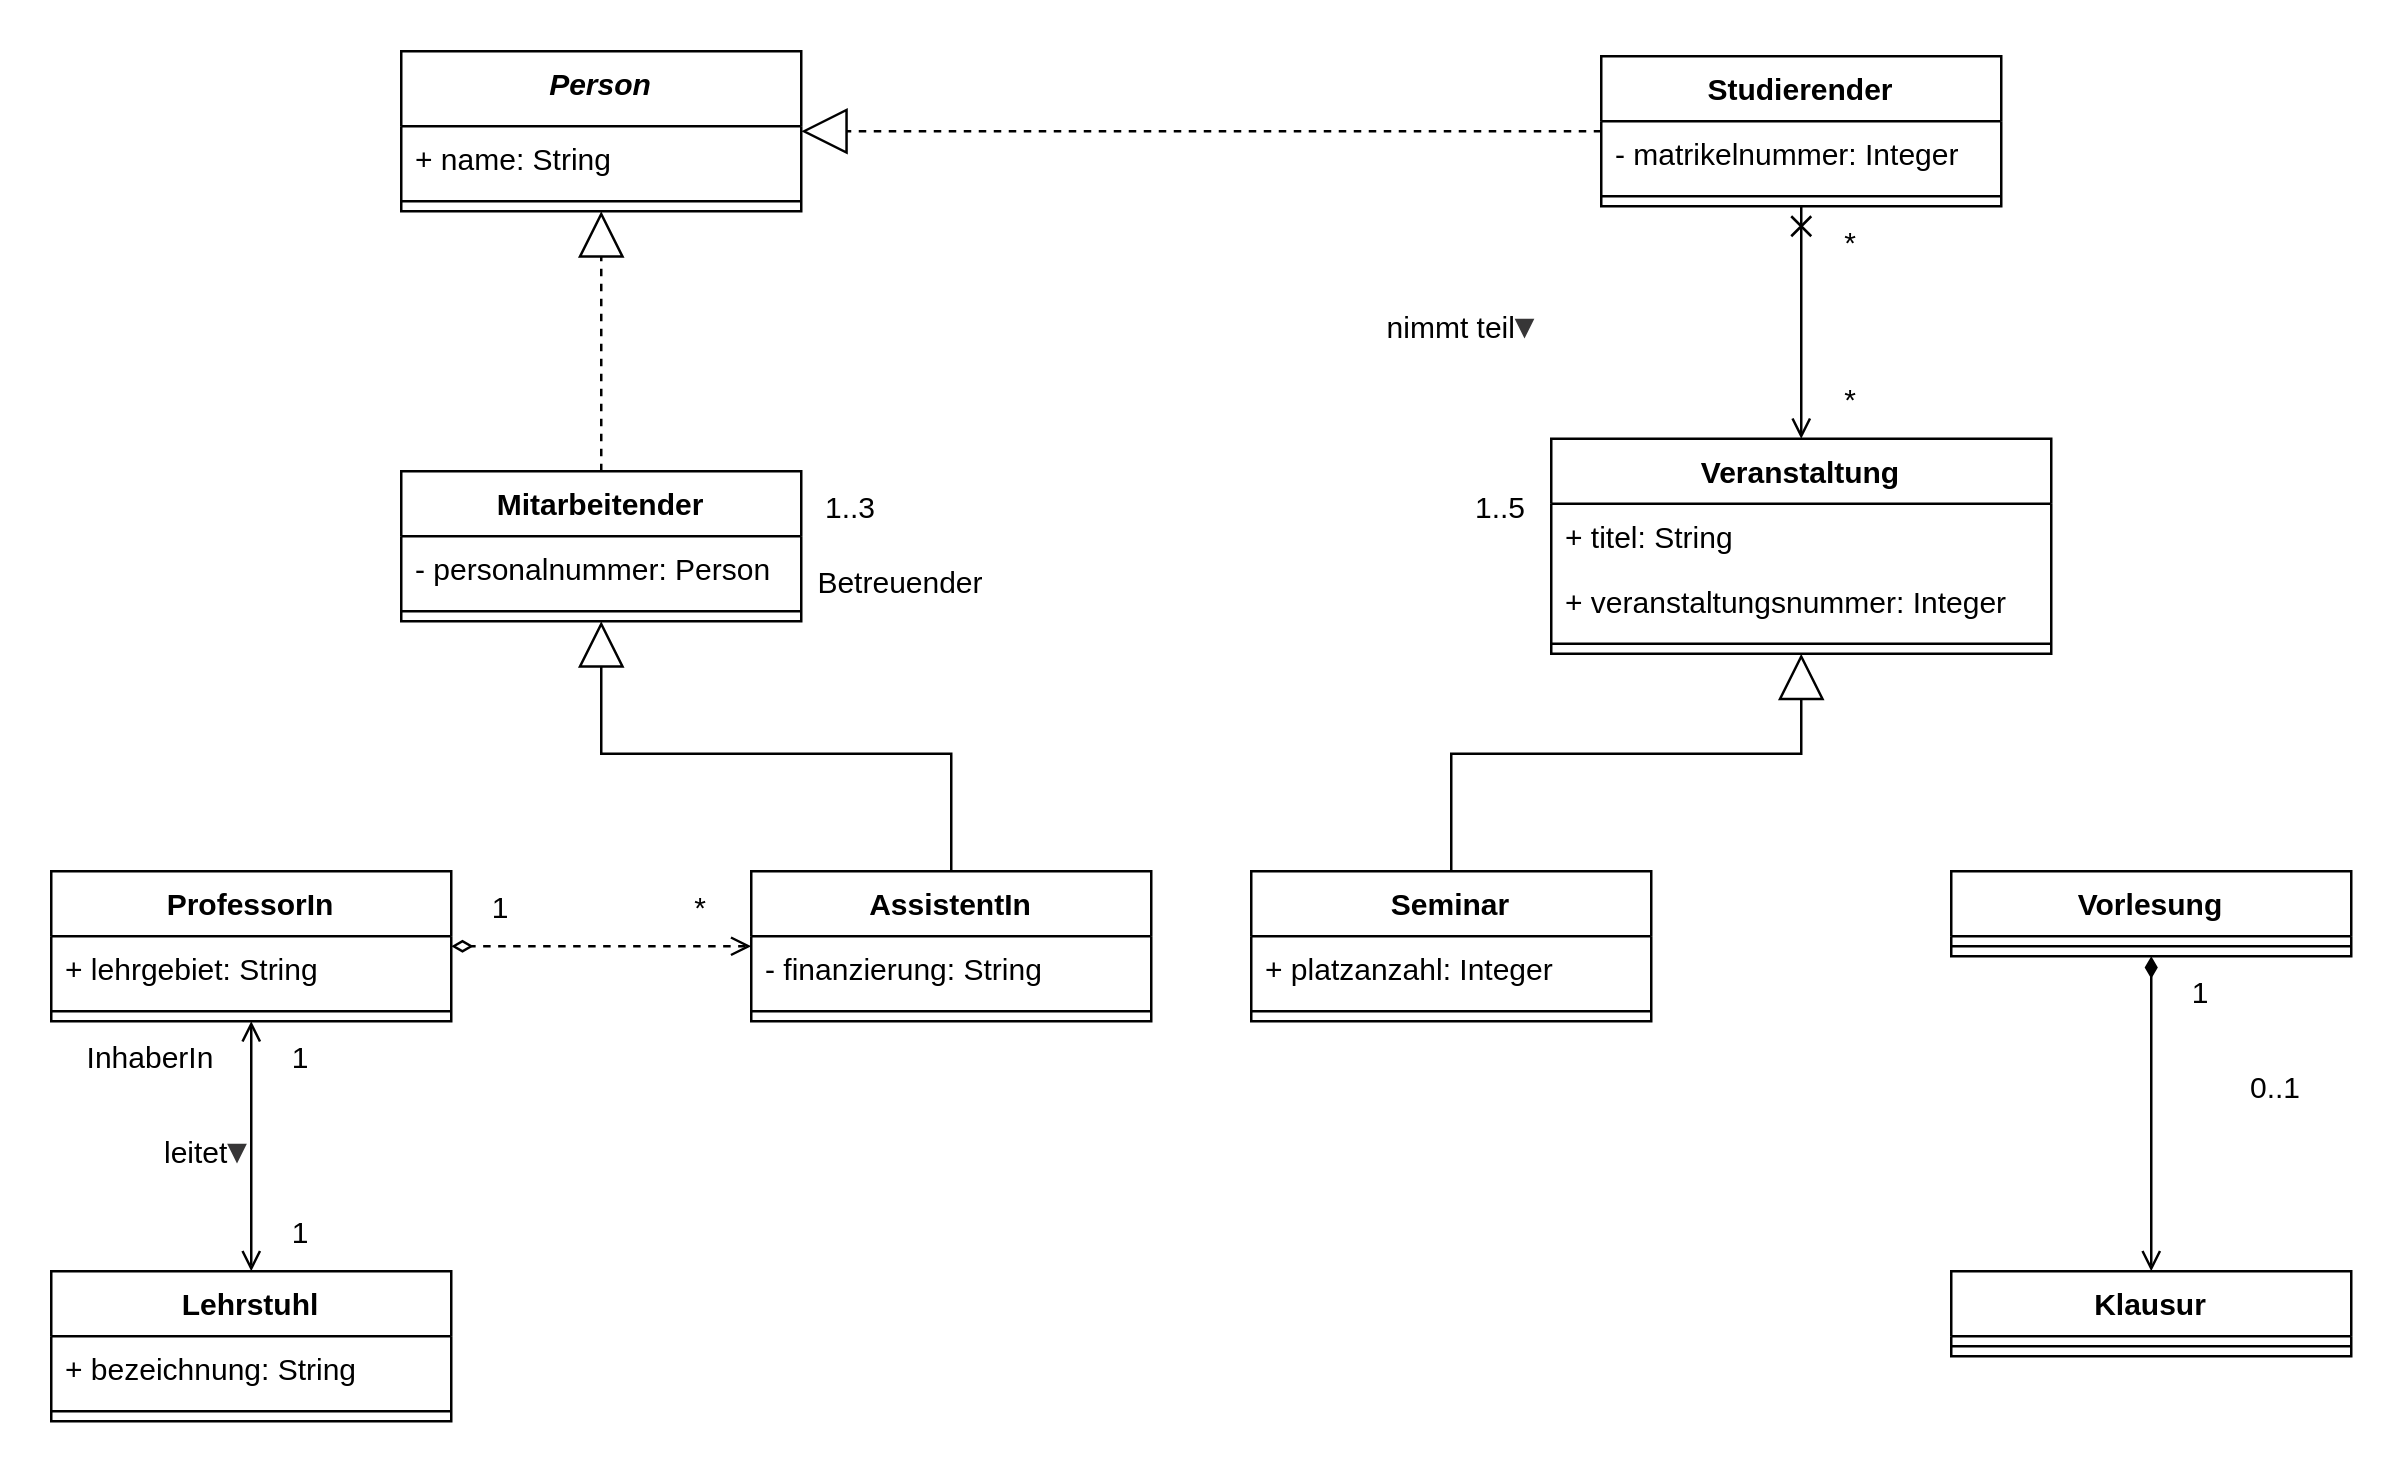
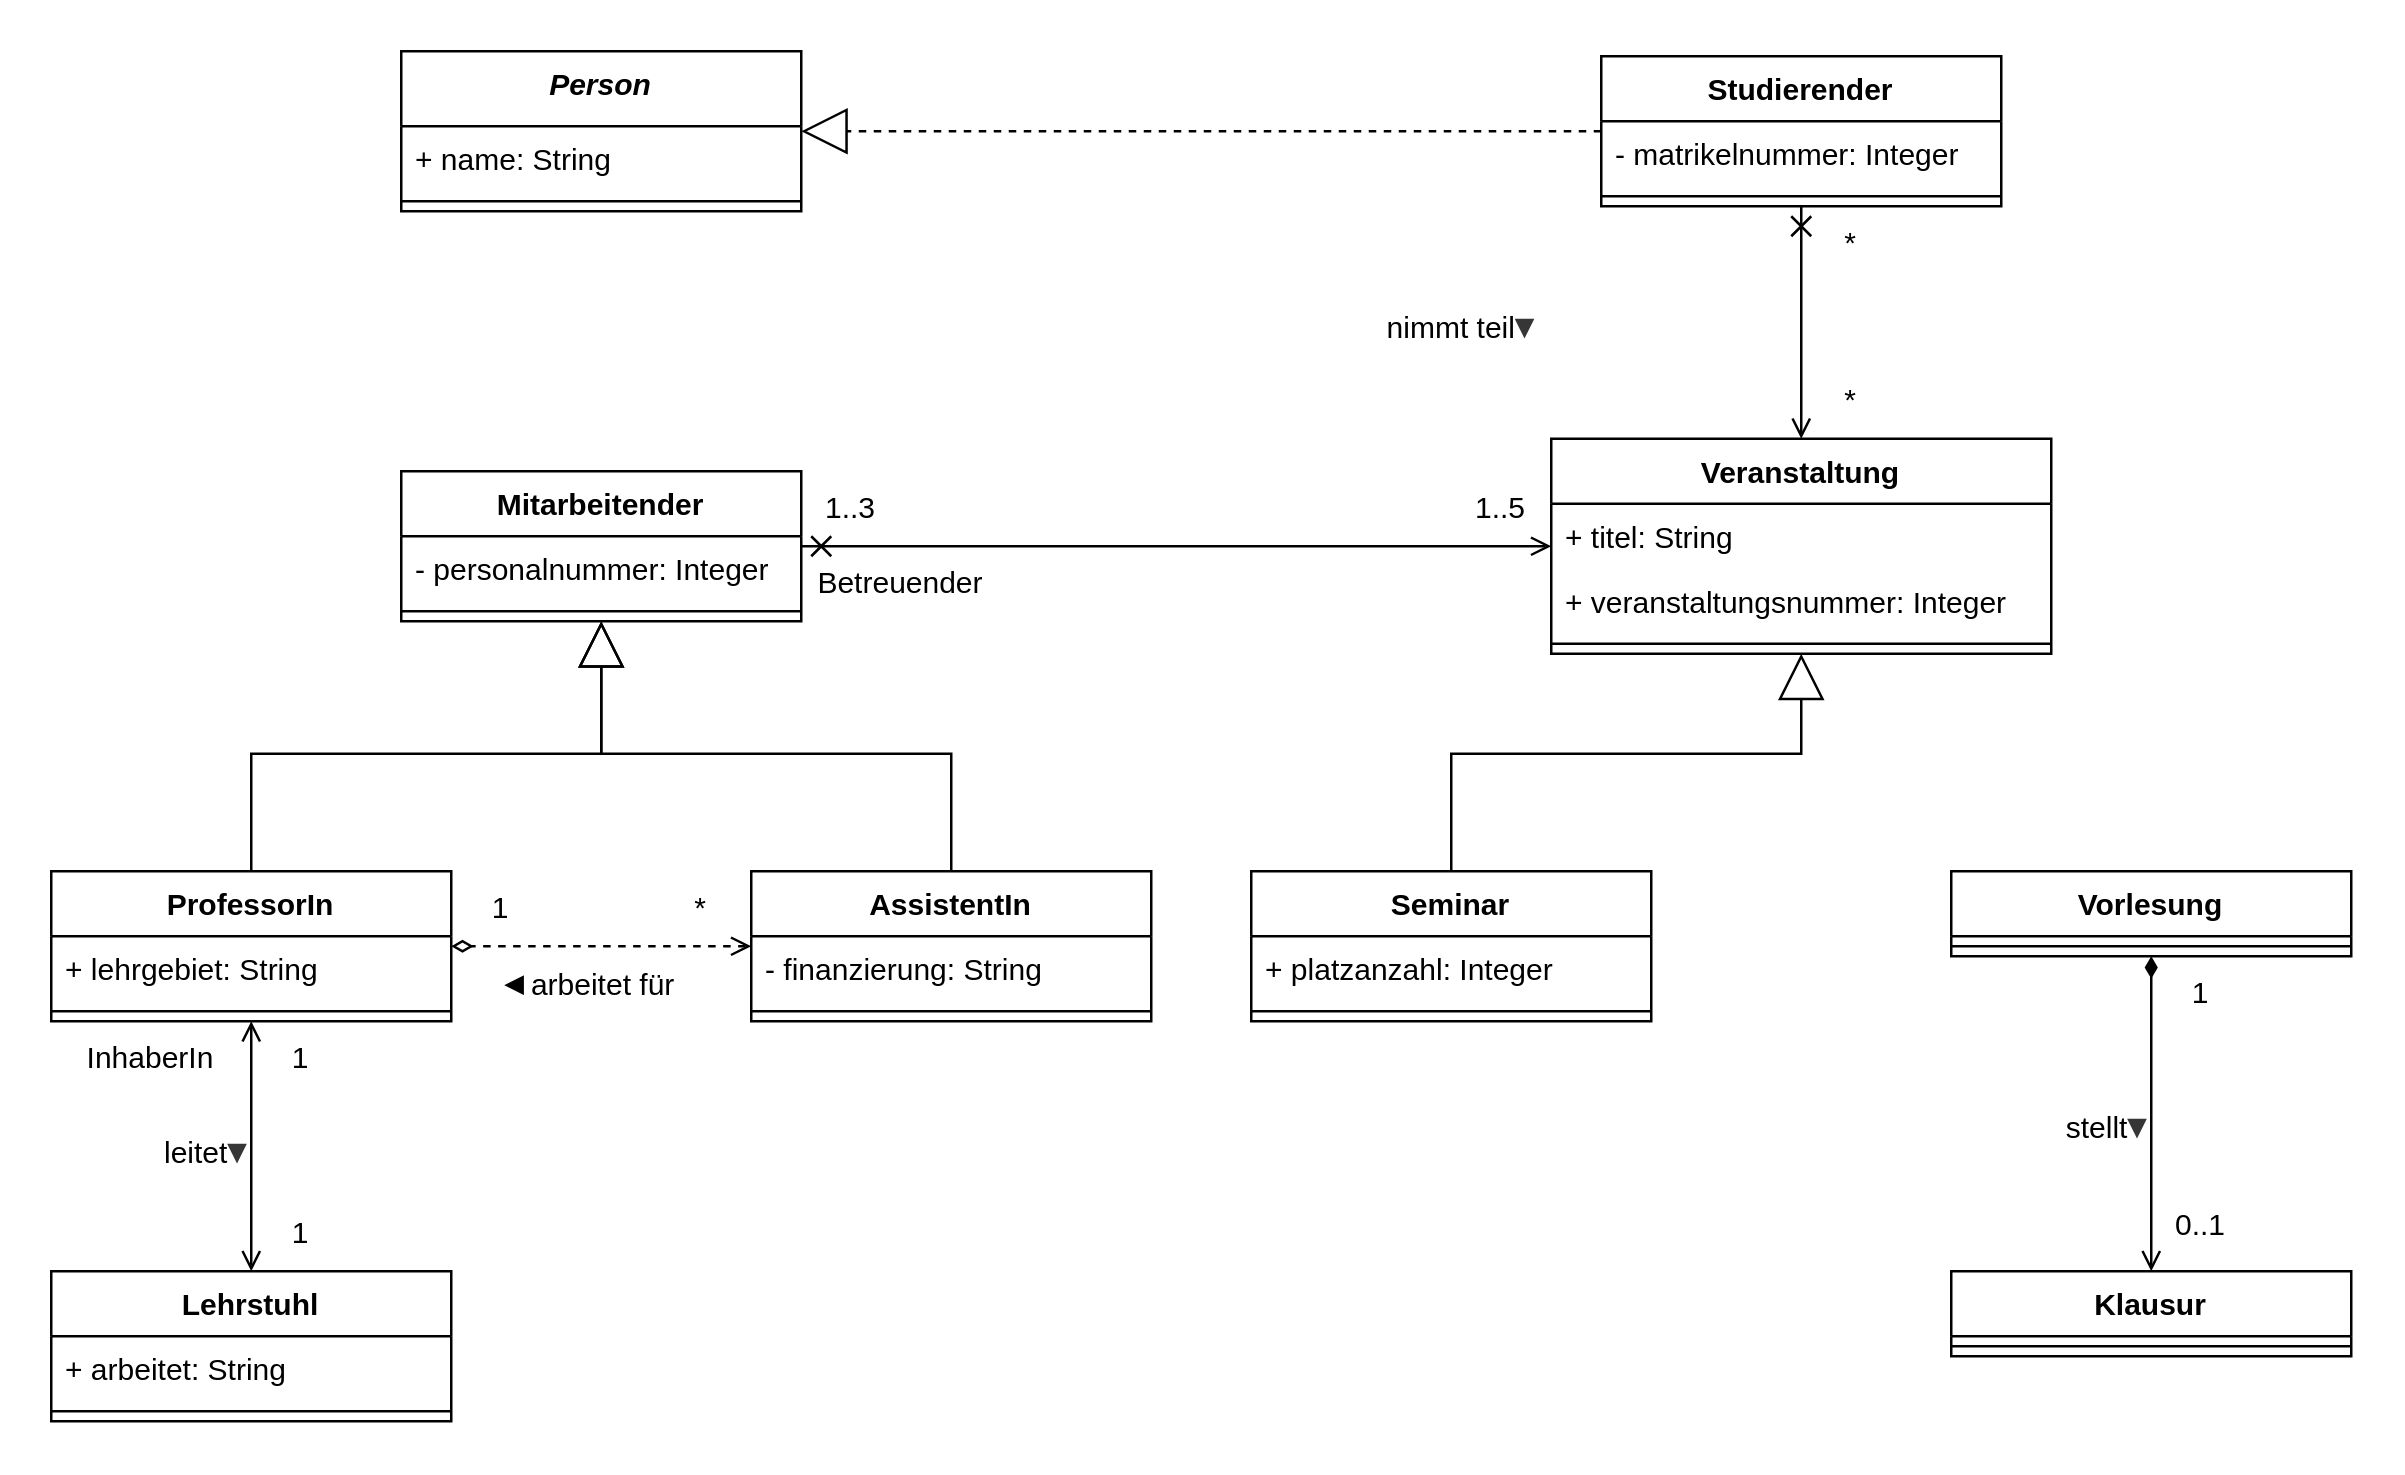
(601, 364) -> none
none -> (1175, 546)
(601, 570) -> (609, 570)
none -> (367, 754)
none -> (601, 984)
(2276, 1089) -> (2201, 1226)
none -> (2051, 1126)
(222, 1370) -> (197, 1370)
